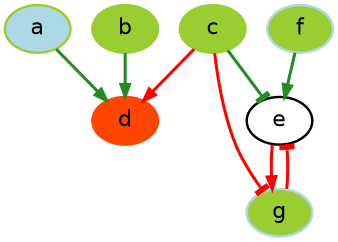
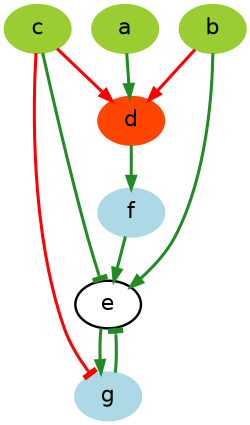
(38, 29) -> (125, 29)
(300, 29) -> (131, 213)
(125, 69) -> (176, 70)
none -> (131, 161)
(271, 161) -> (100, 344)
(288, 170) -> (116, 354)
none -> (198, 174)
(280, 213) -> (108, 396)
